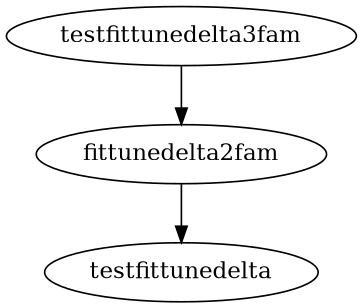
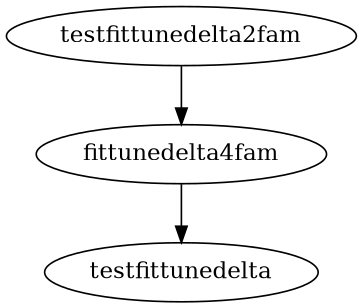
(181, 36) -> (181, 36)
(181, 154) -> (181, 154)
